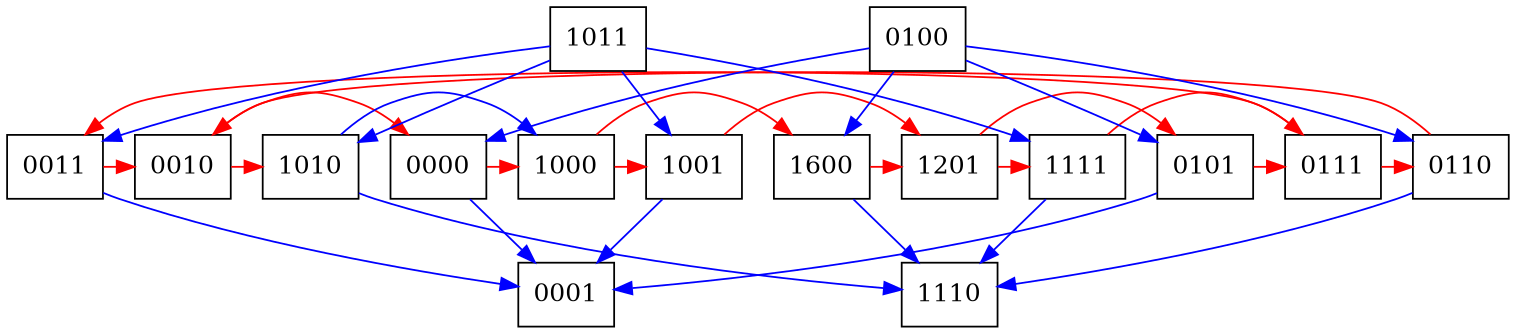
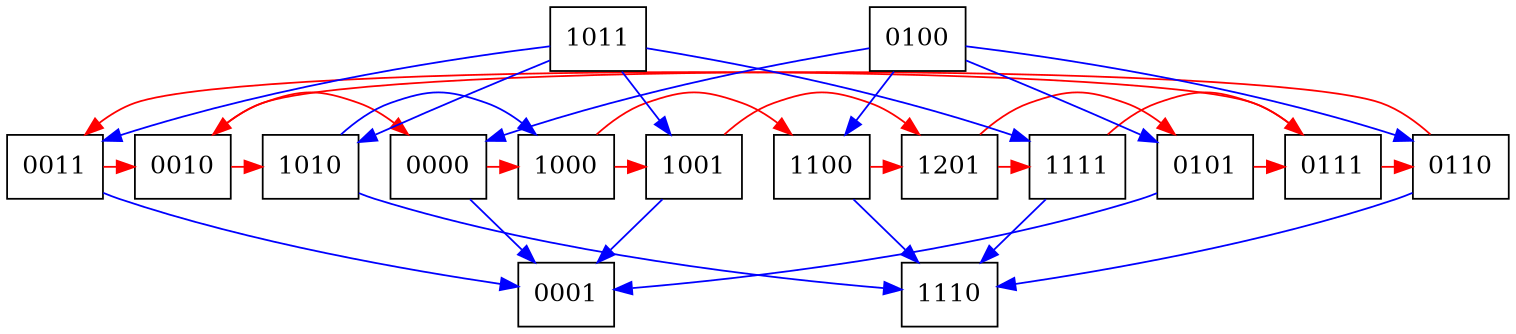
(822, 167) -> (822, 167)
